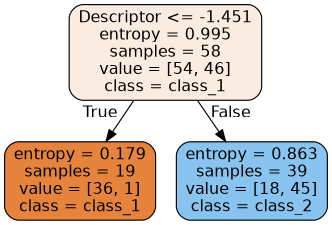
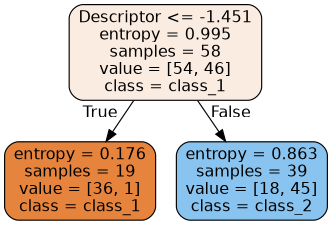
(80, 181) -> (80, 181)
